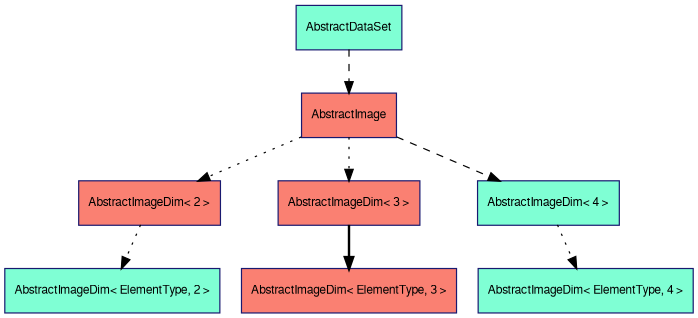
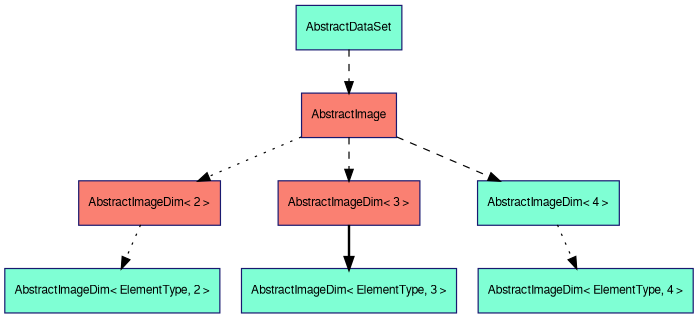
(349, 153) -> (349, 153)
(349, 291) -> (349, 291)
